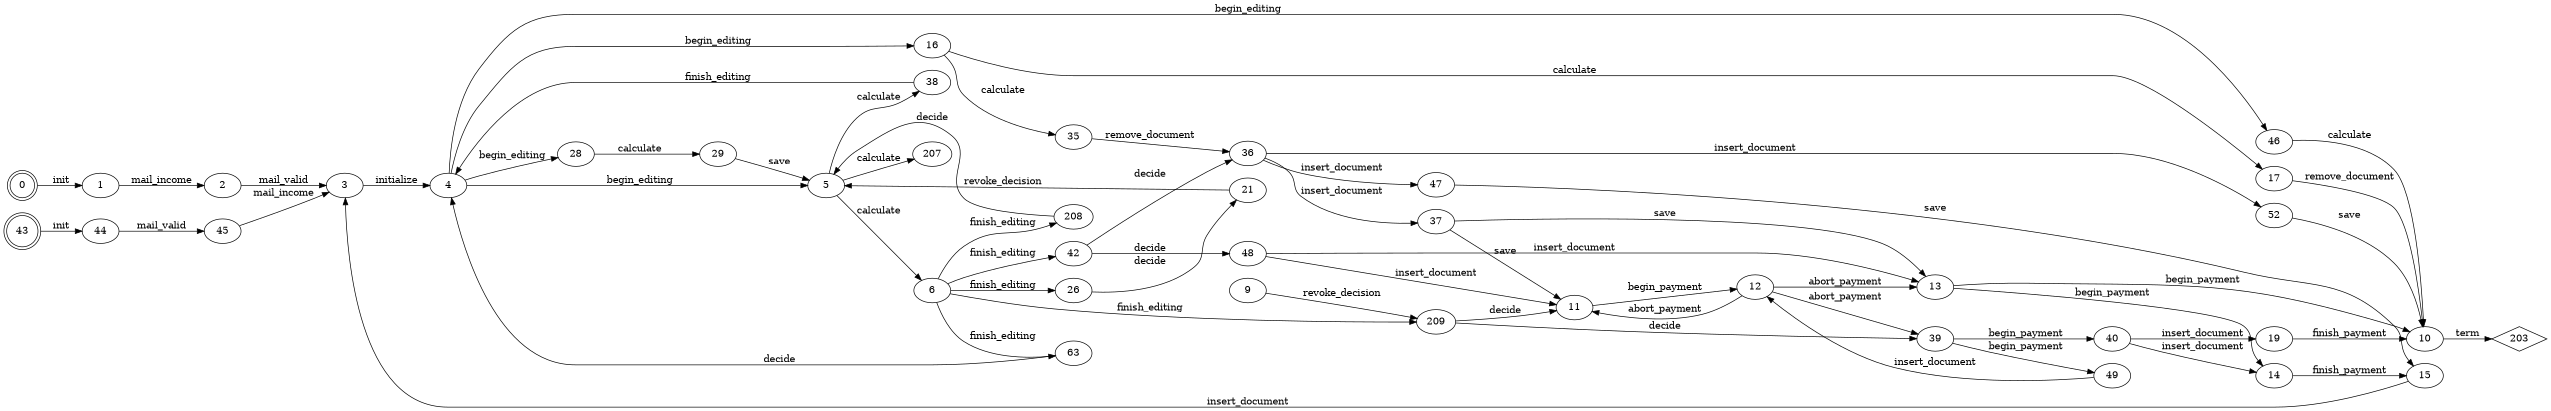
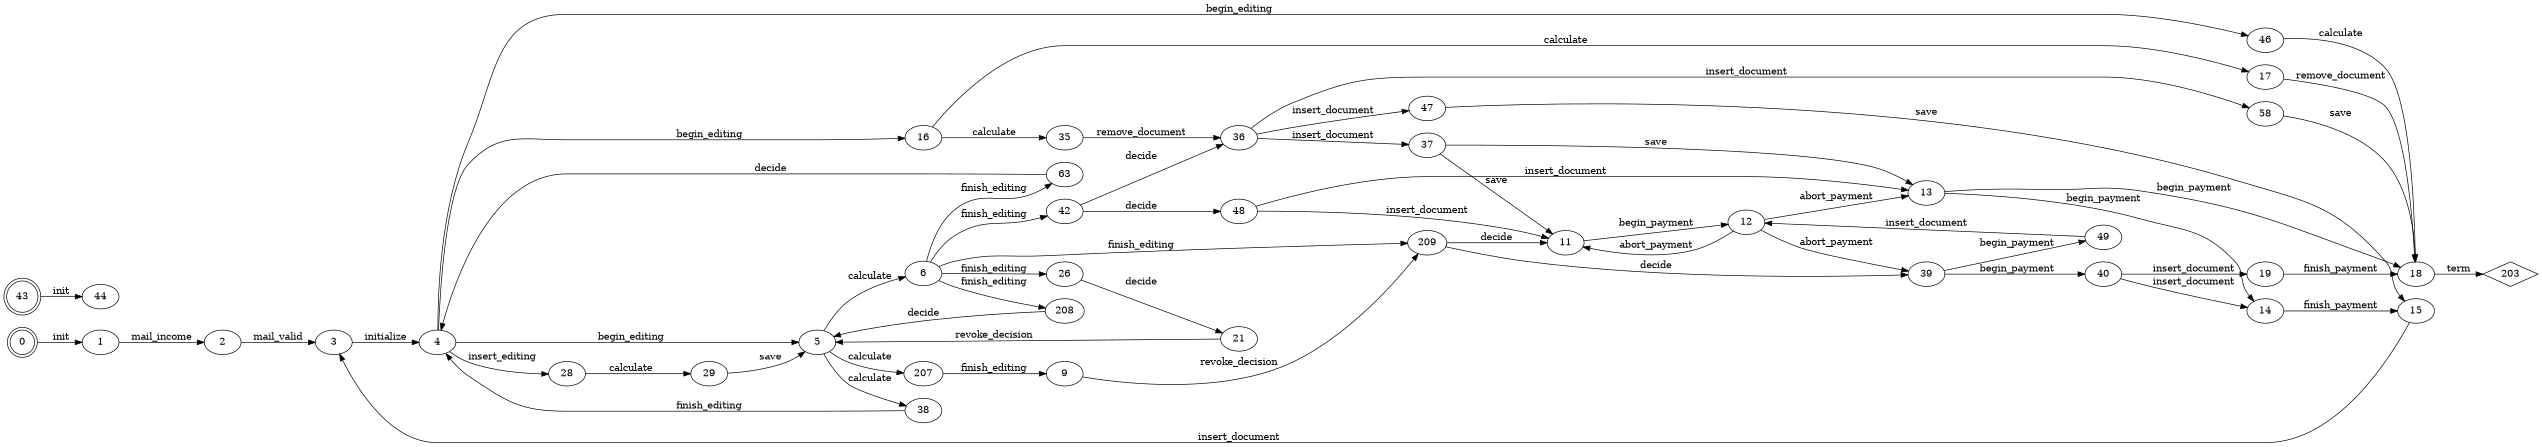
(512, 156) -> (502, 357)
(2274, 215) -> (2265, 114)
(223, 231) -> none
(2425, 339) -> (2416, 274)
none -> (991, 374)
